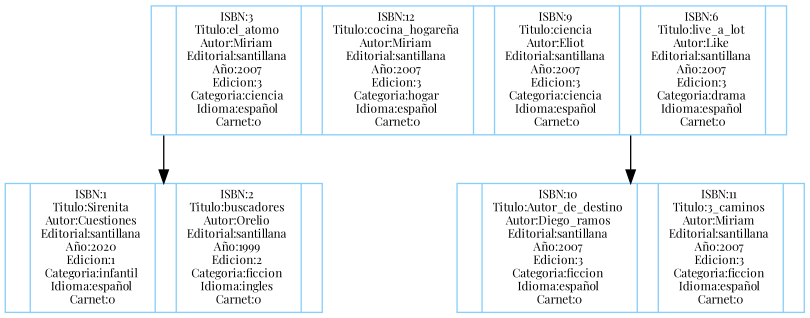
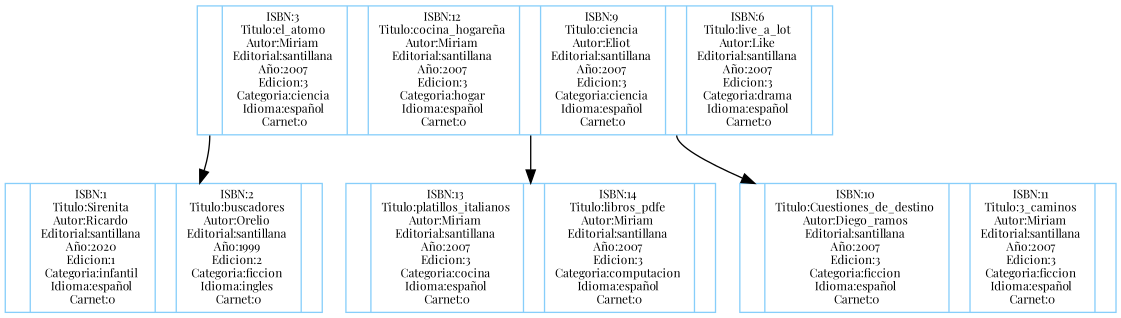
(560, 208) -> (857, 208)
(93, 221) -> (93, 221)
none -> (531, 248)
